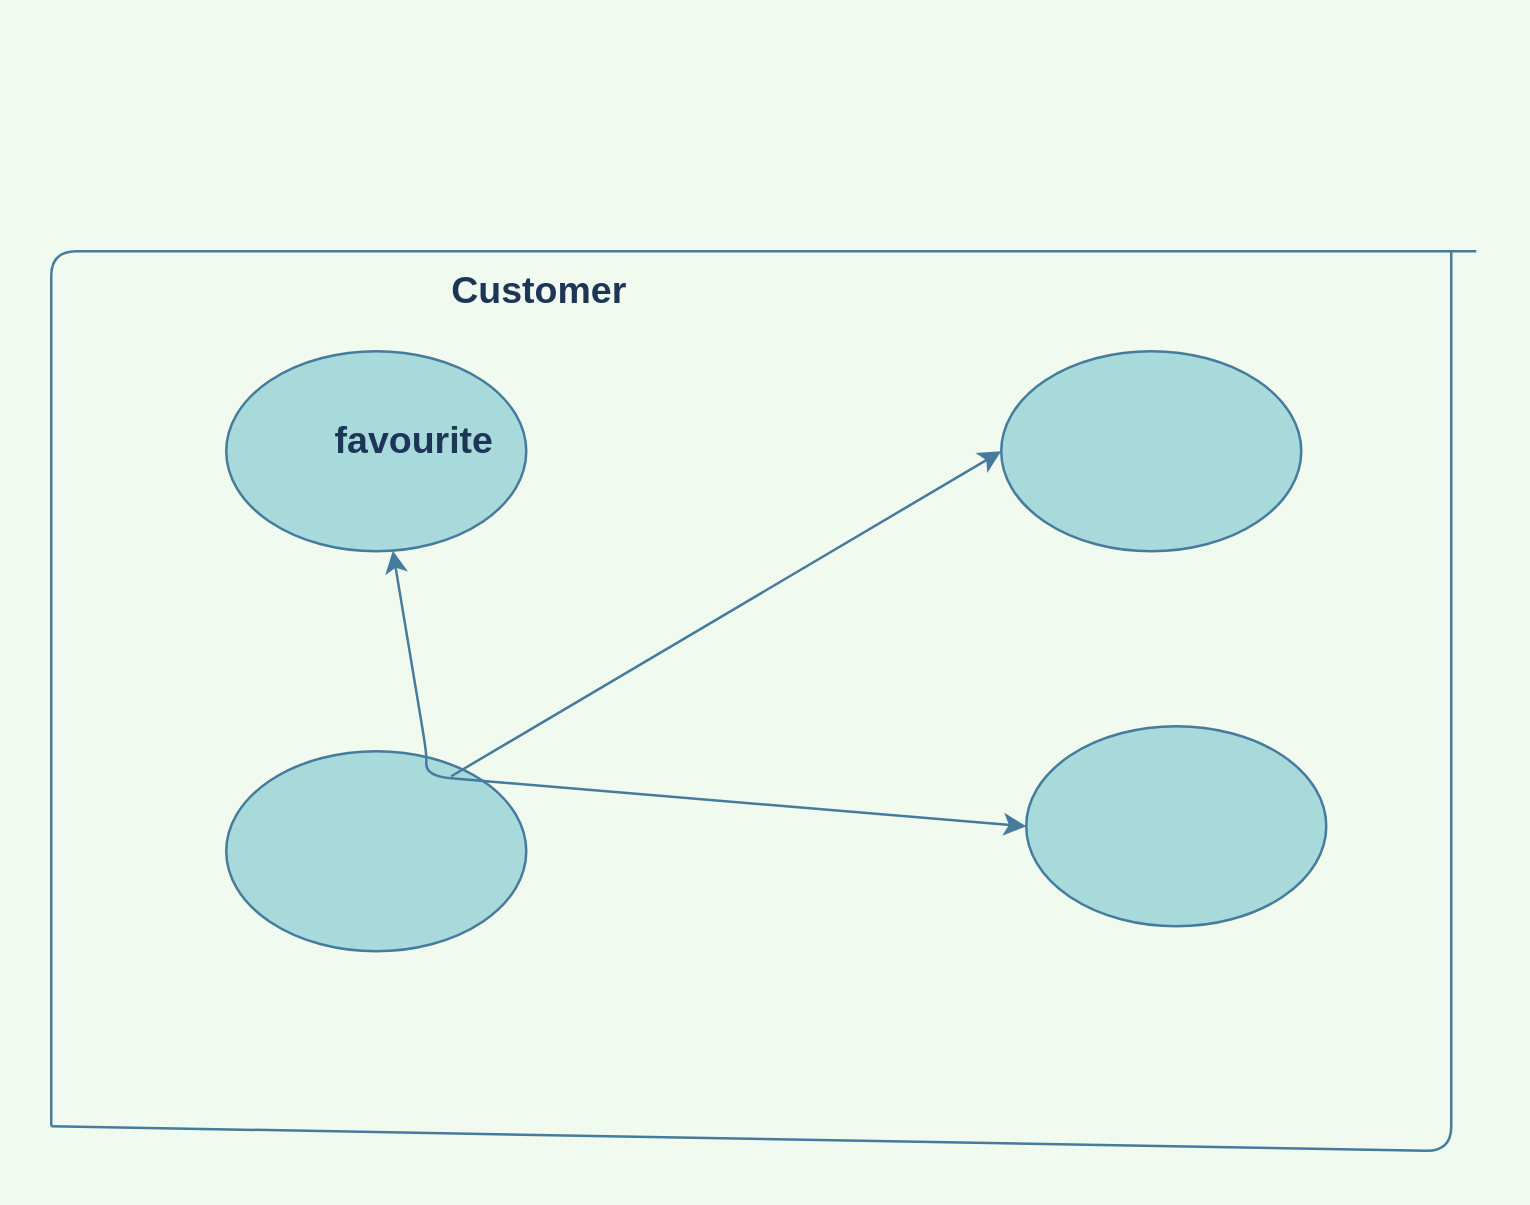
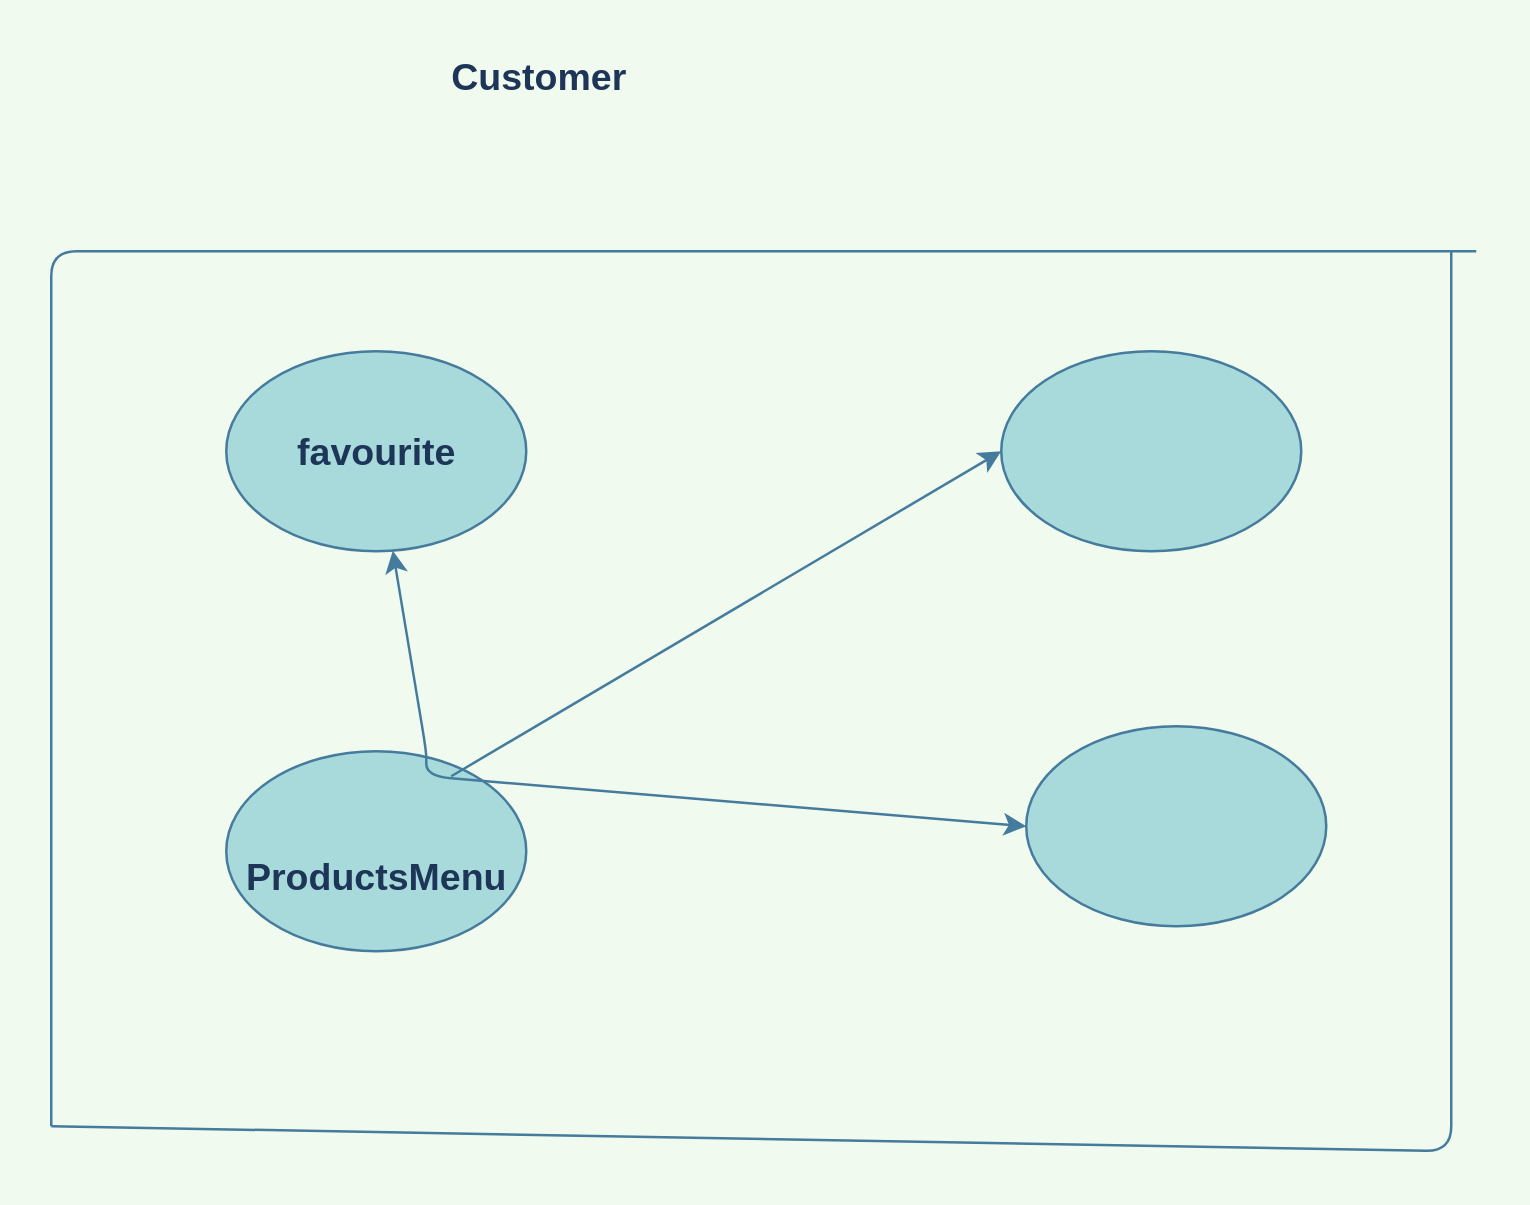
(539, 289) -> (539, 76)
(414, 439) -> (376, 451)
none -> (376, 876)
